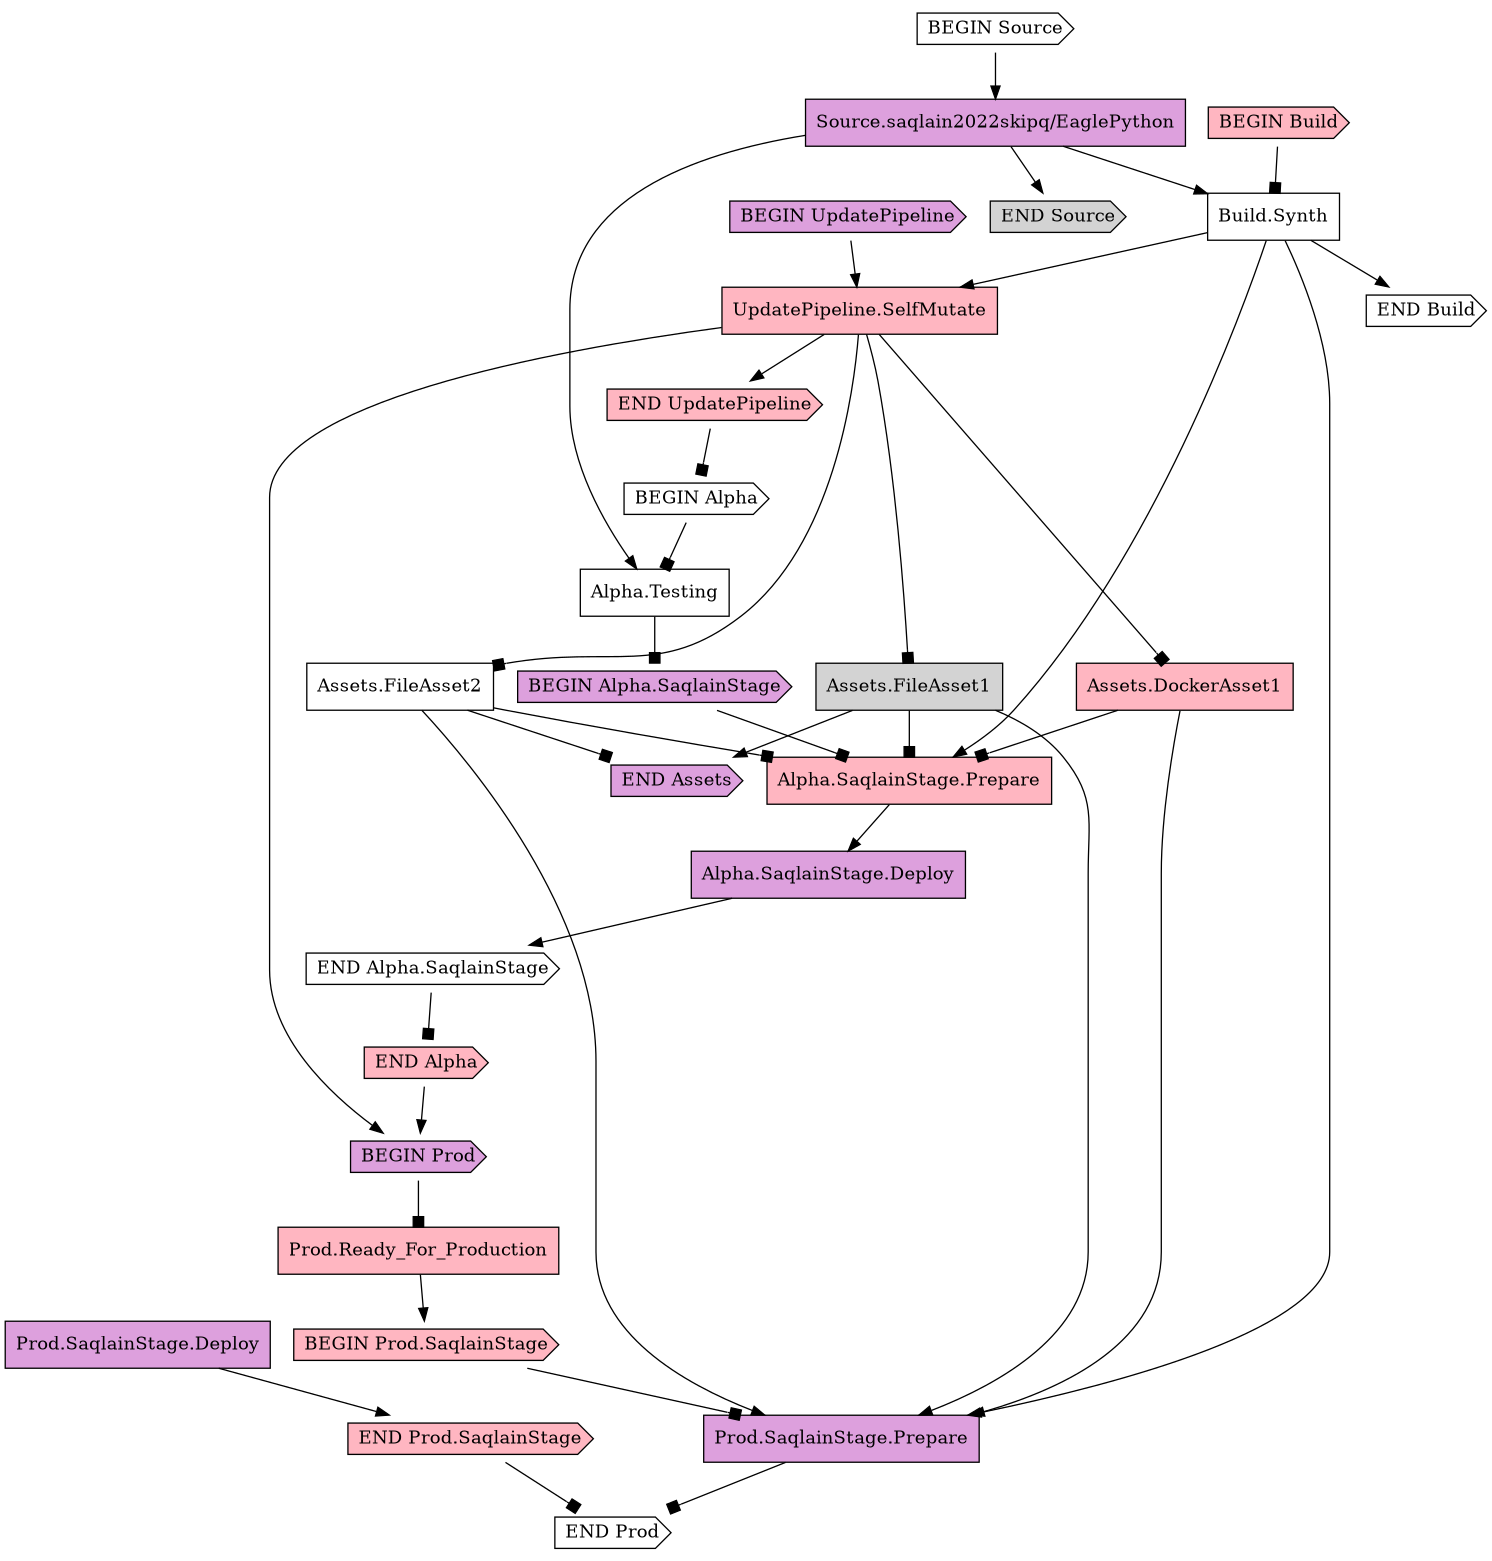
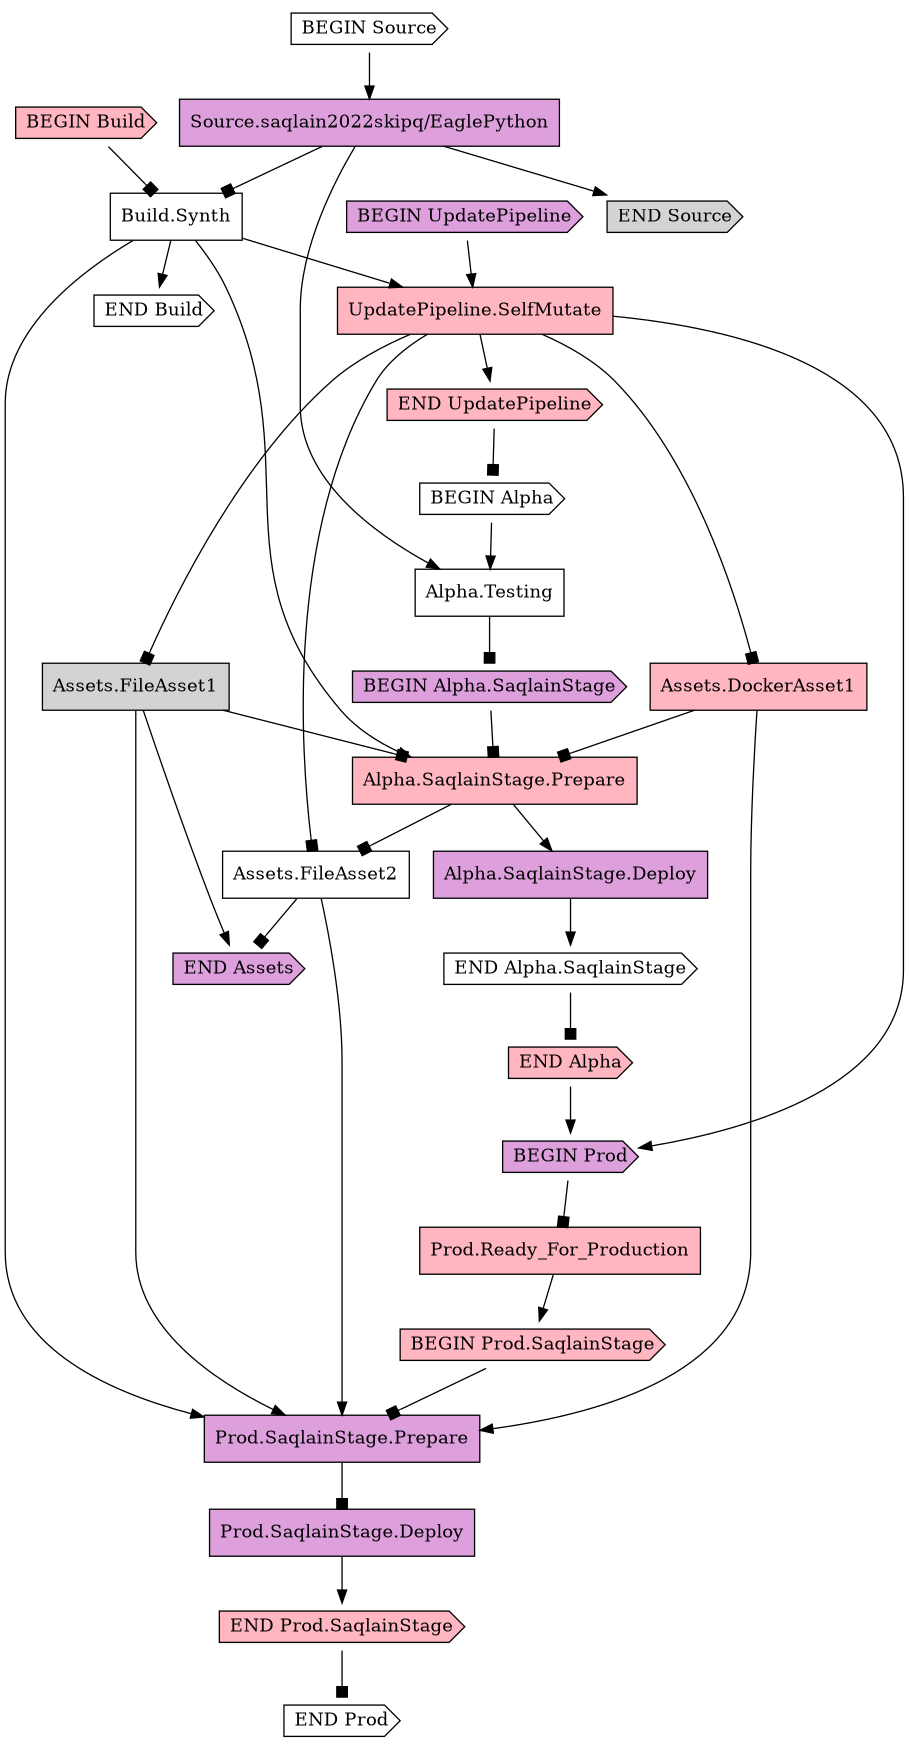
(1129, 168) -> (279, 167)
(678, 540) -> (491, 539)
(626, 732) -> (411, 825)
(733, 1483) -> (342, 1479)
